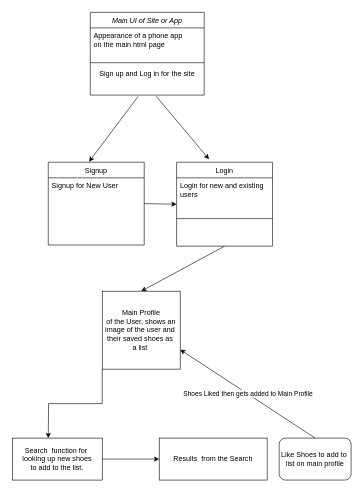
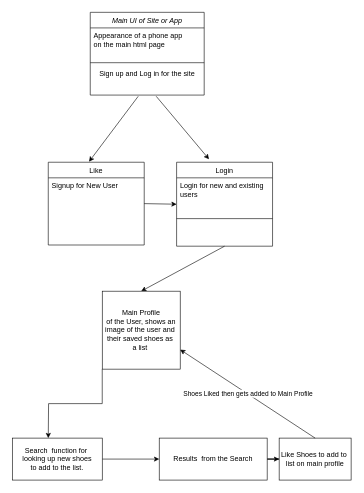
(96, 170) -> (96, 170)
none -> (275, 459)
(315, 459) -> (315, 459)
